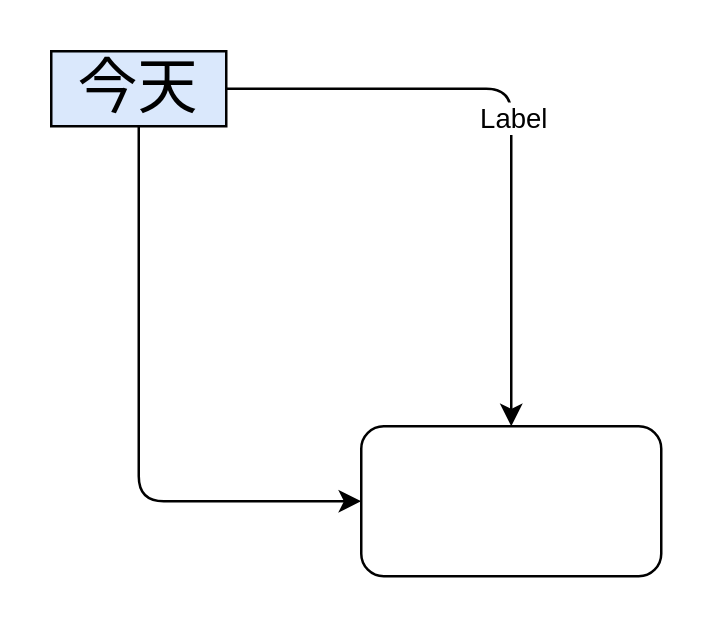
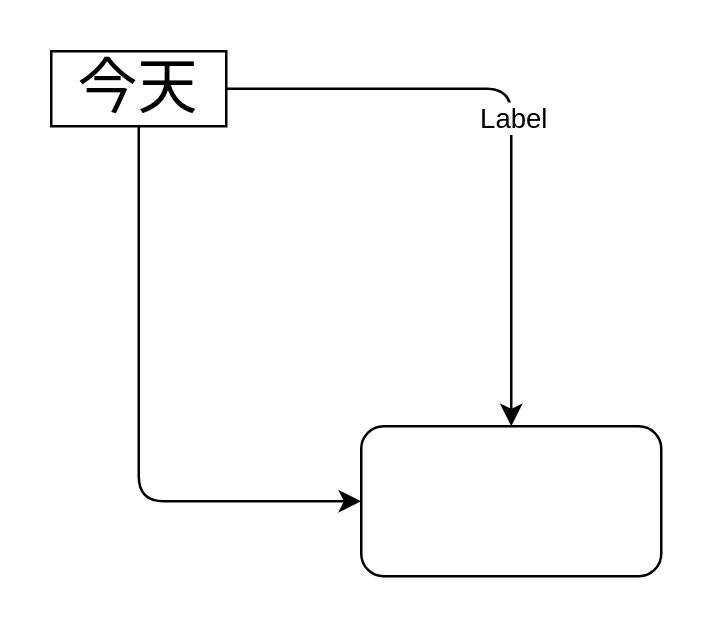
(139, 89) -> (139, 89)
